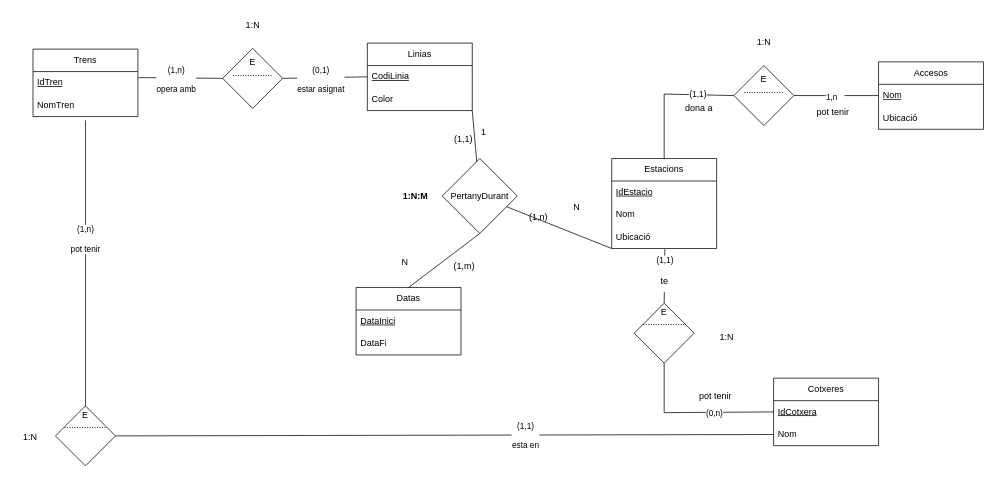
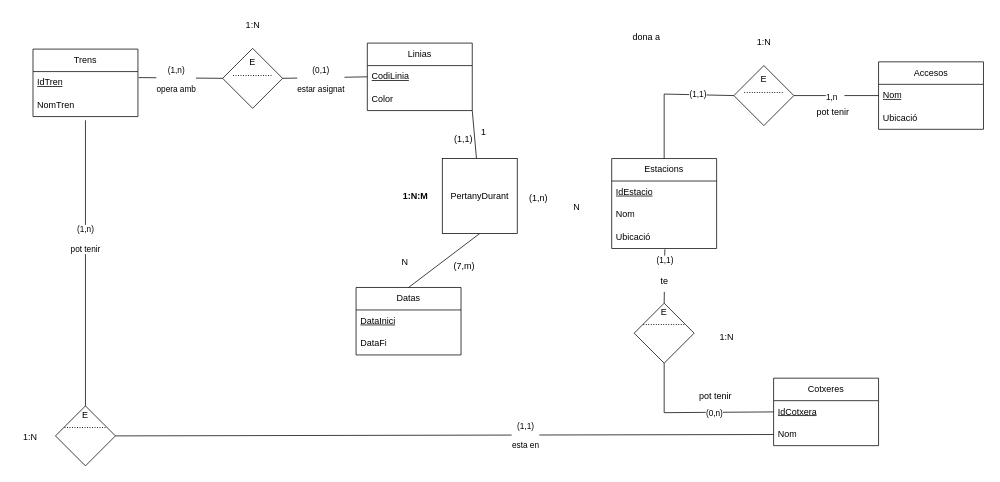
(698, 108) -> (646, 37)
(480, 196) -> (480, 196)
(538, 217) -> (538, 198)
(558, 227) -> none
(464, 267) -> (464, 267)
